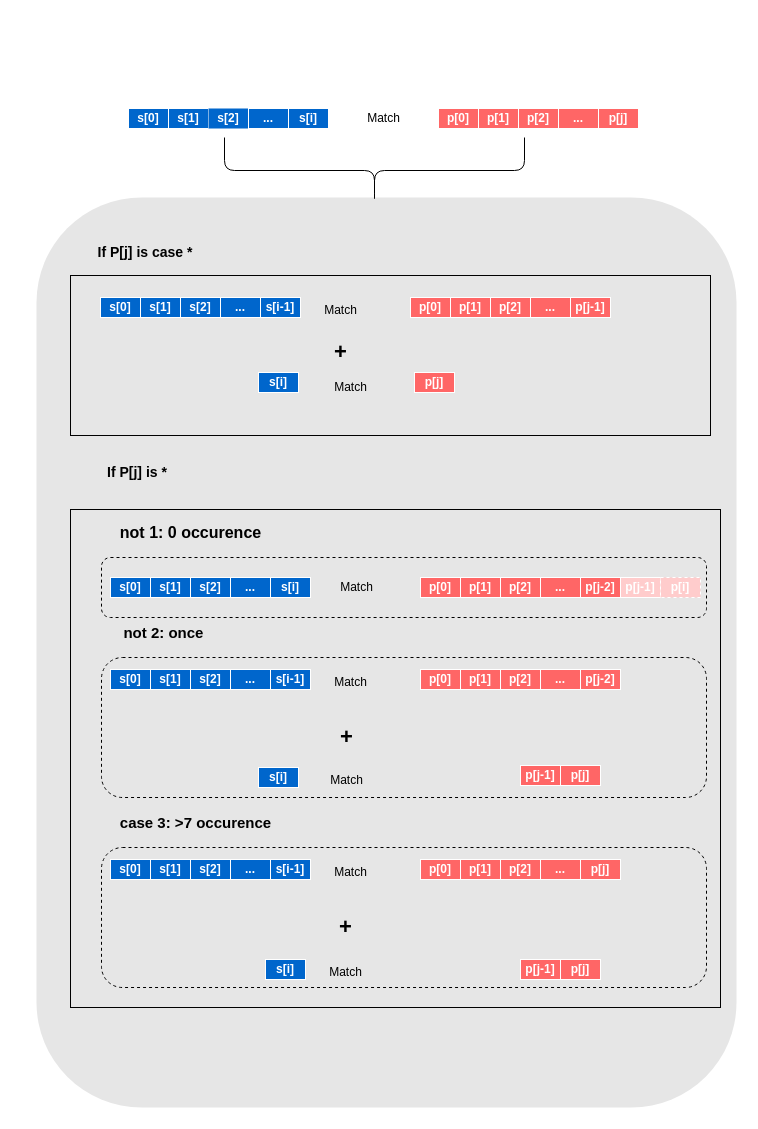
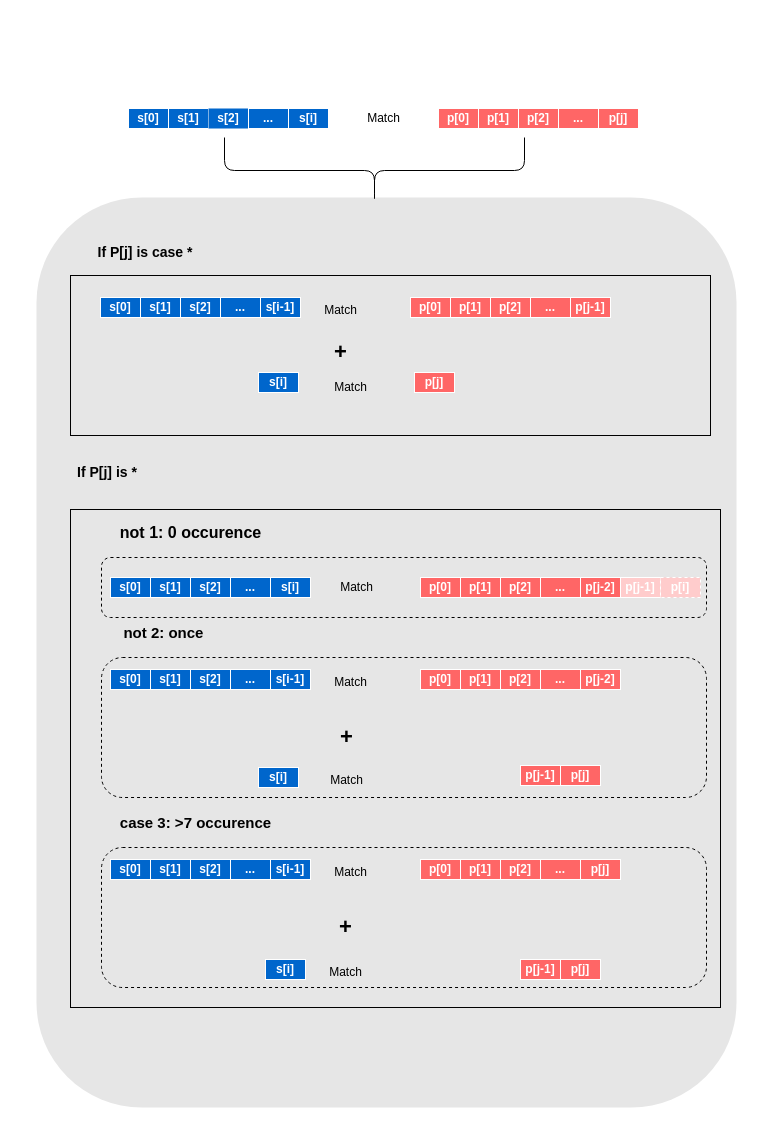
(231, 473) -> (201, 473)
